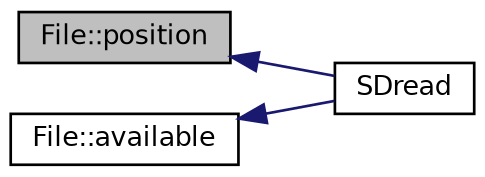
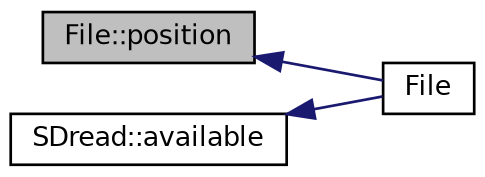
(405, 88) -> (429, 88)
(125, 139) -> (149, 139)
